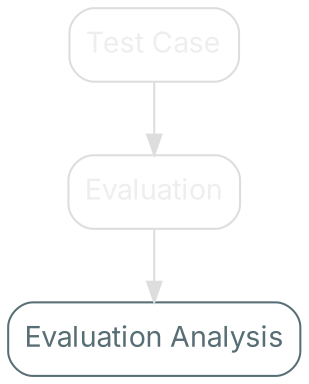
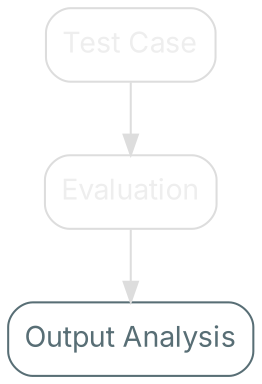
(154, 339) -> (131, 339)
